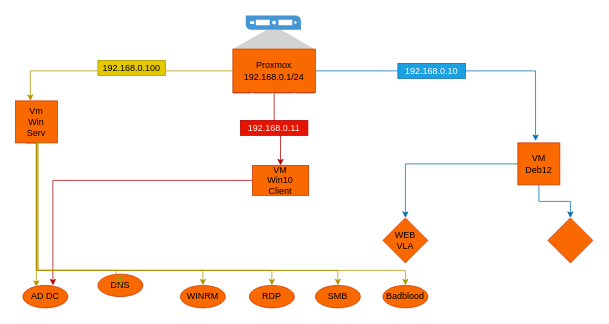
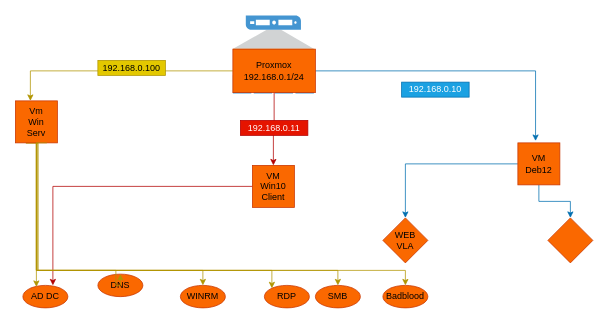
(432, 71) -> (435, 90)
(281, 180) -> (273, 186)
(272, 297) -> (287, 297)
